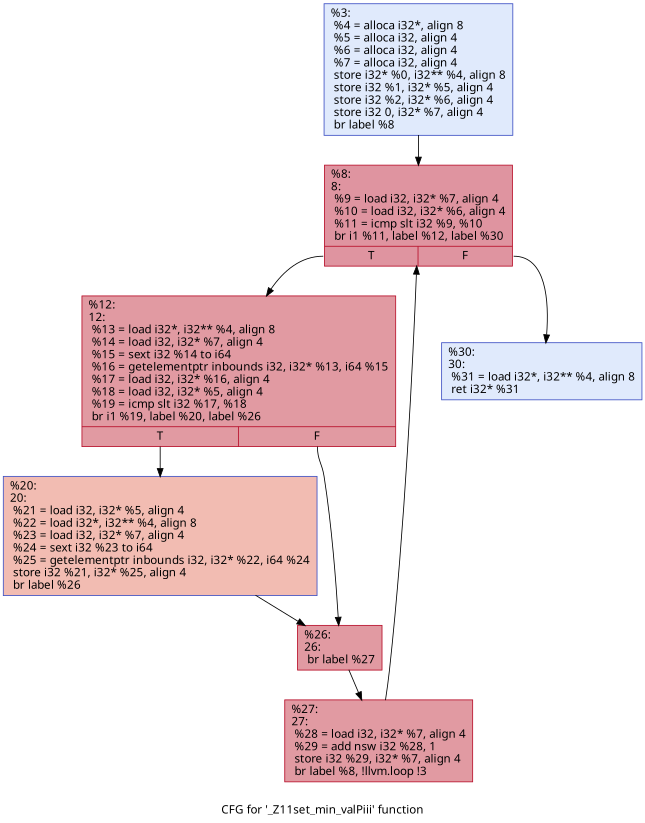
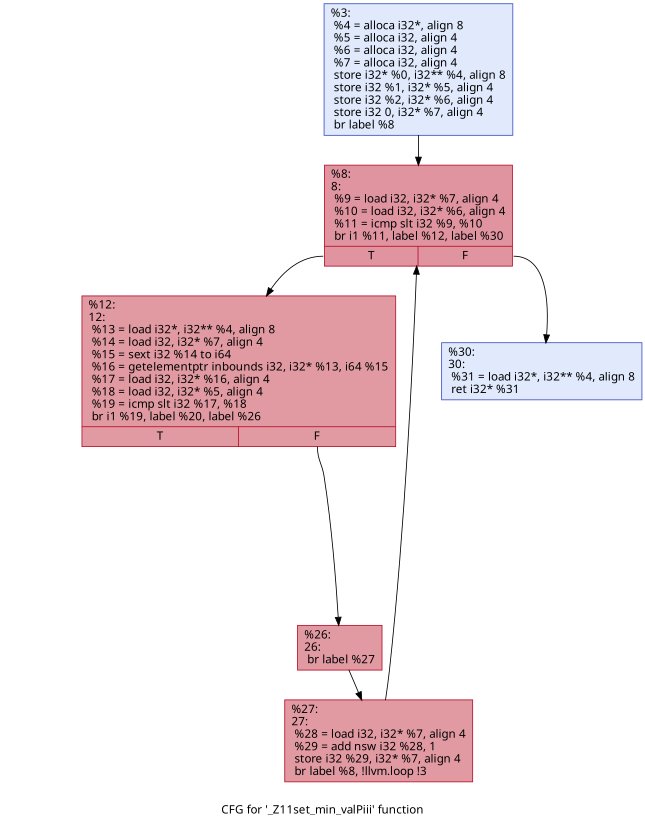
(160, 536) -> none
